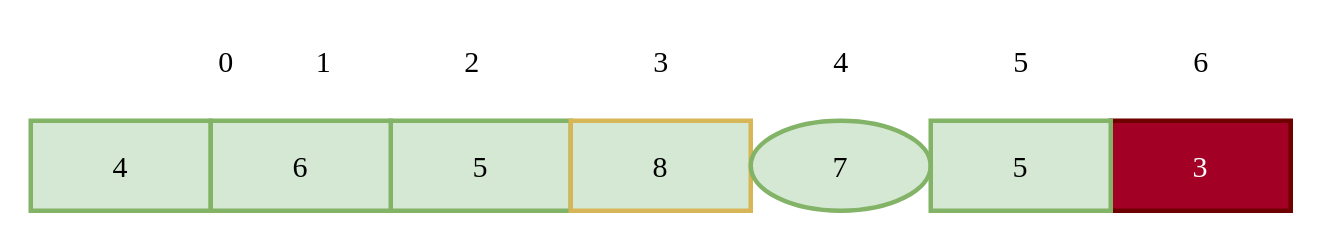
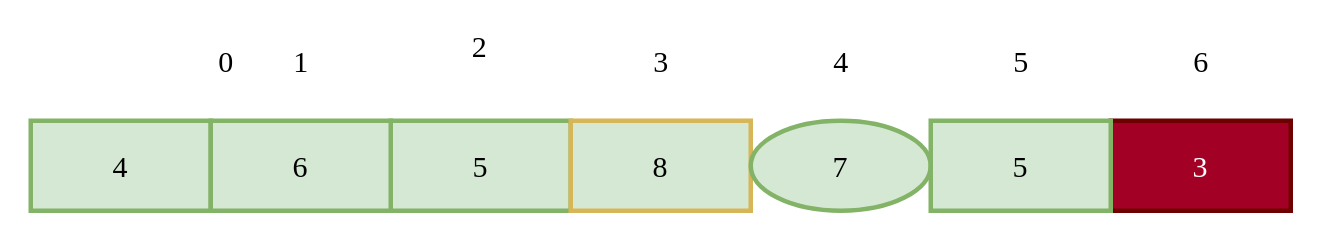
(323, 61) -> (301, 61)
(472, 61) -> (479, 46)
